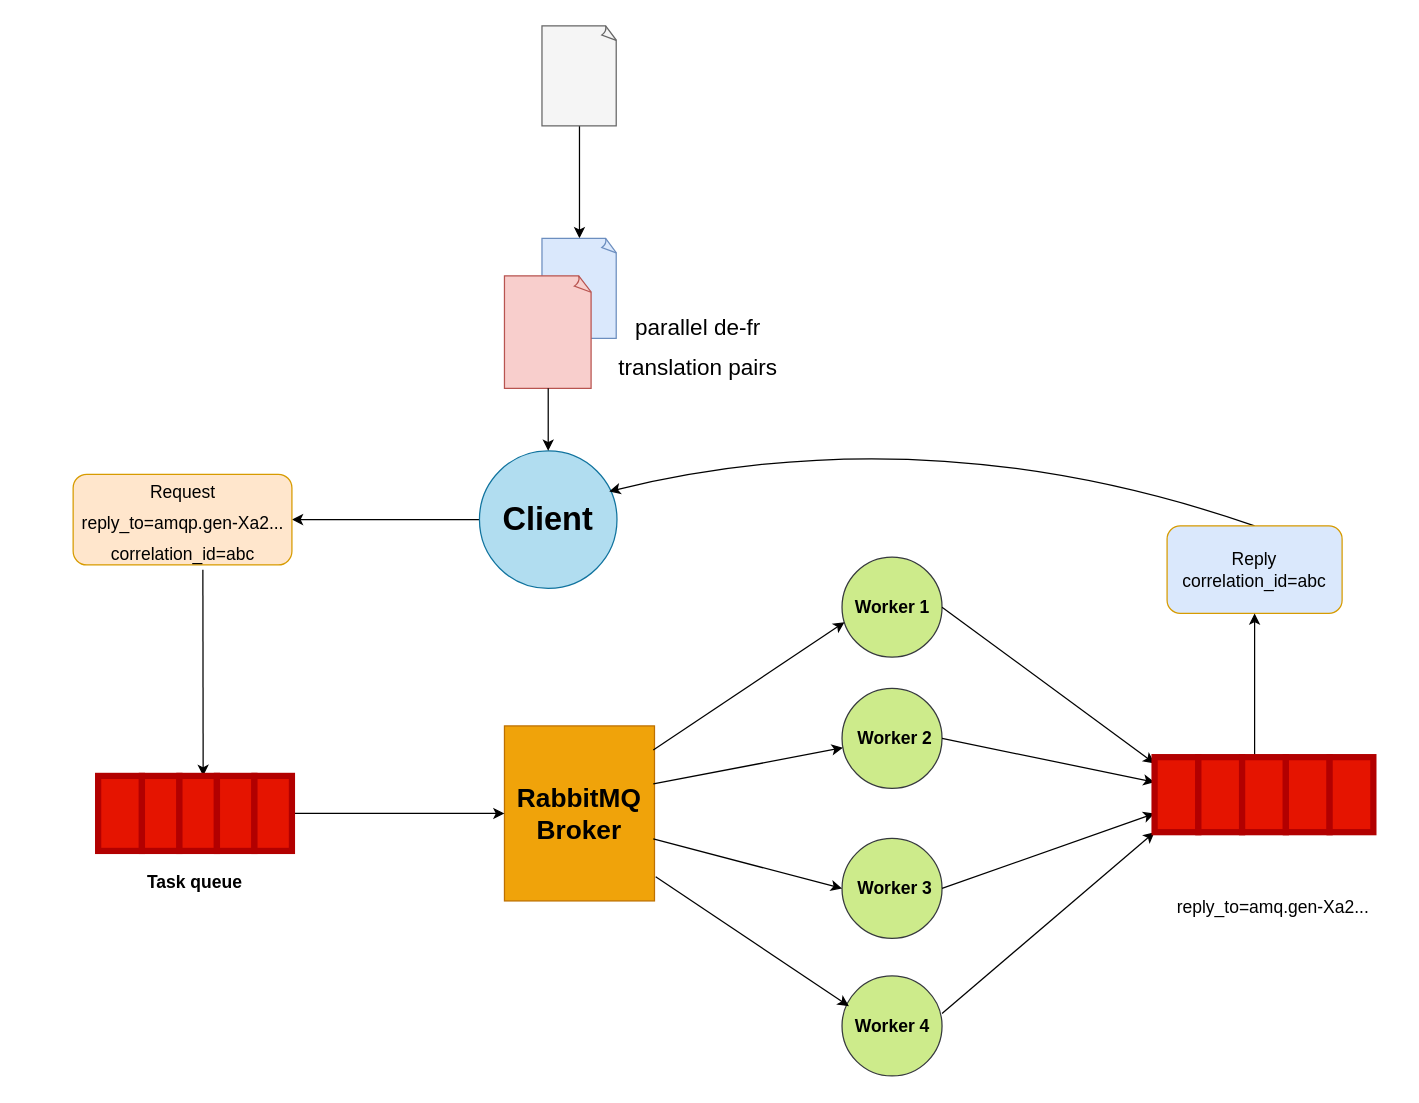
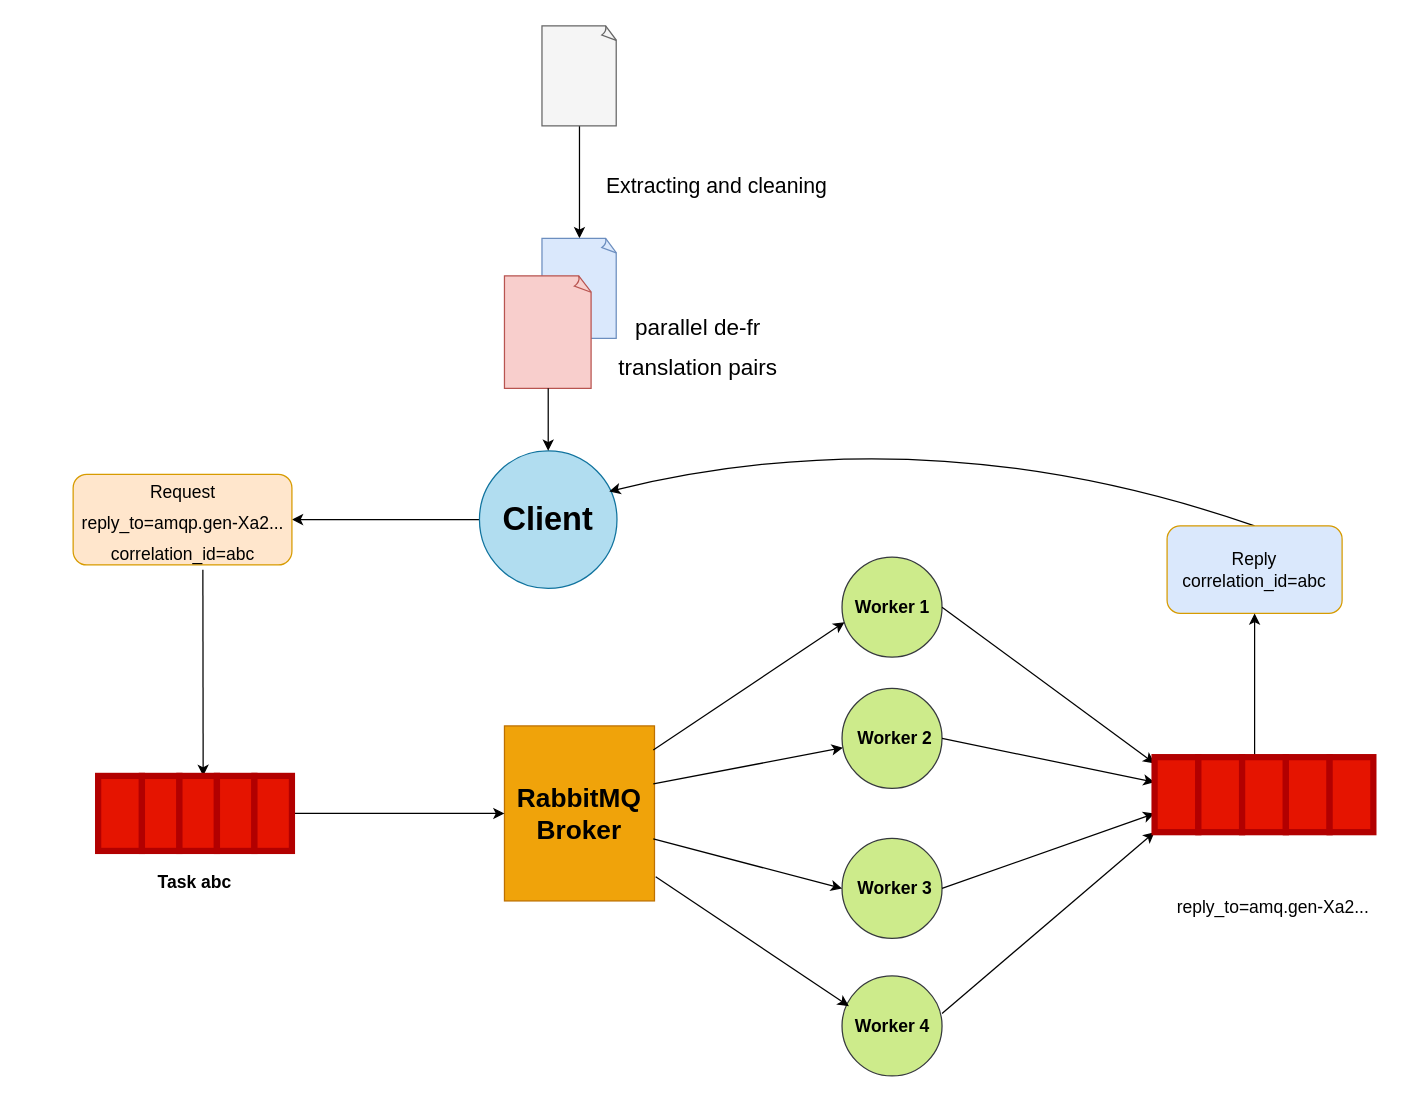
none -> (717, 182)
(195, 882) -> (195, 882)
